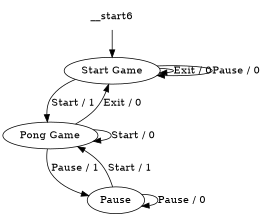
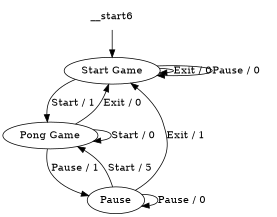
none -> (167, 140)
(130, 168) -> (130, 168)
